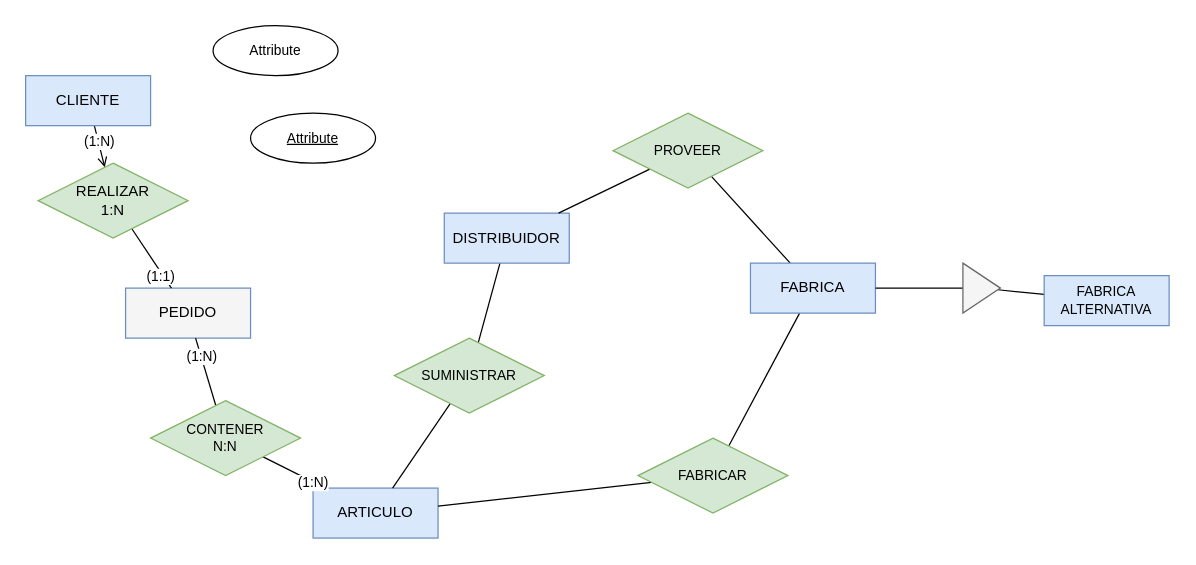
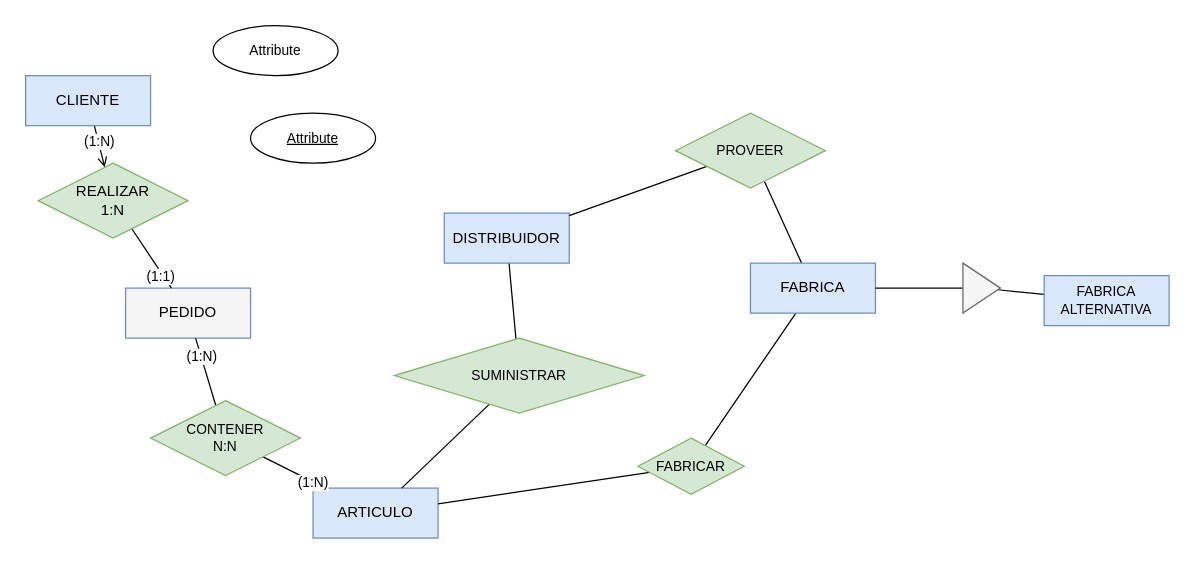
(688, 151) -> (751, 151)
(469, 376) -> (519, 376)
(713, 476) -> (691, 466)
